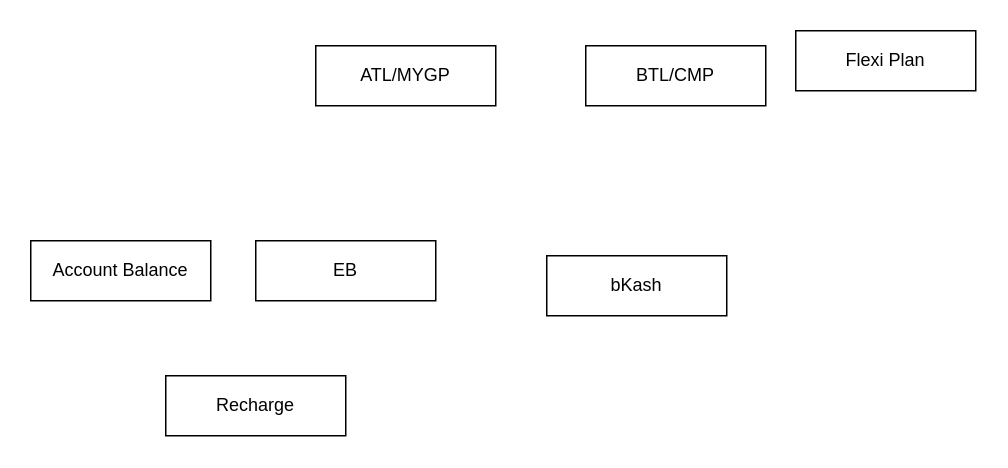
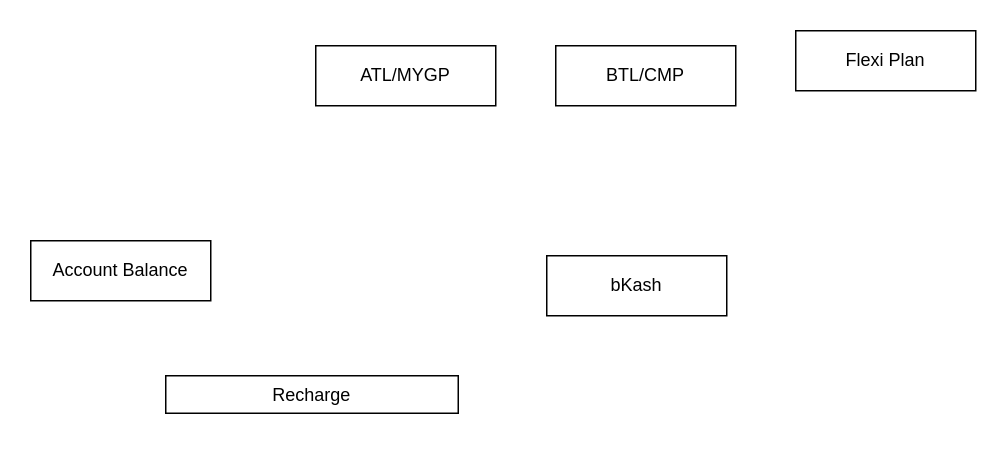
(676, 76) -> (646, 76)
(346, 271) -> none
(256, 406) -> (312, 395)
